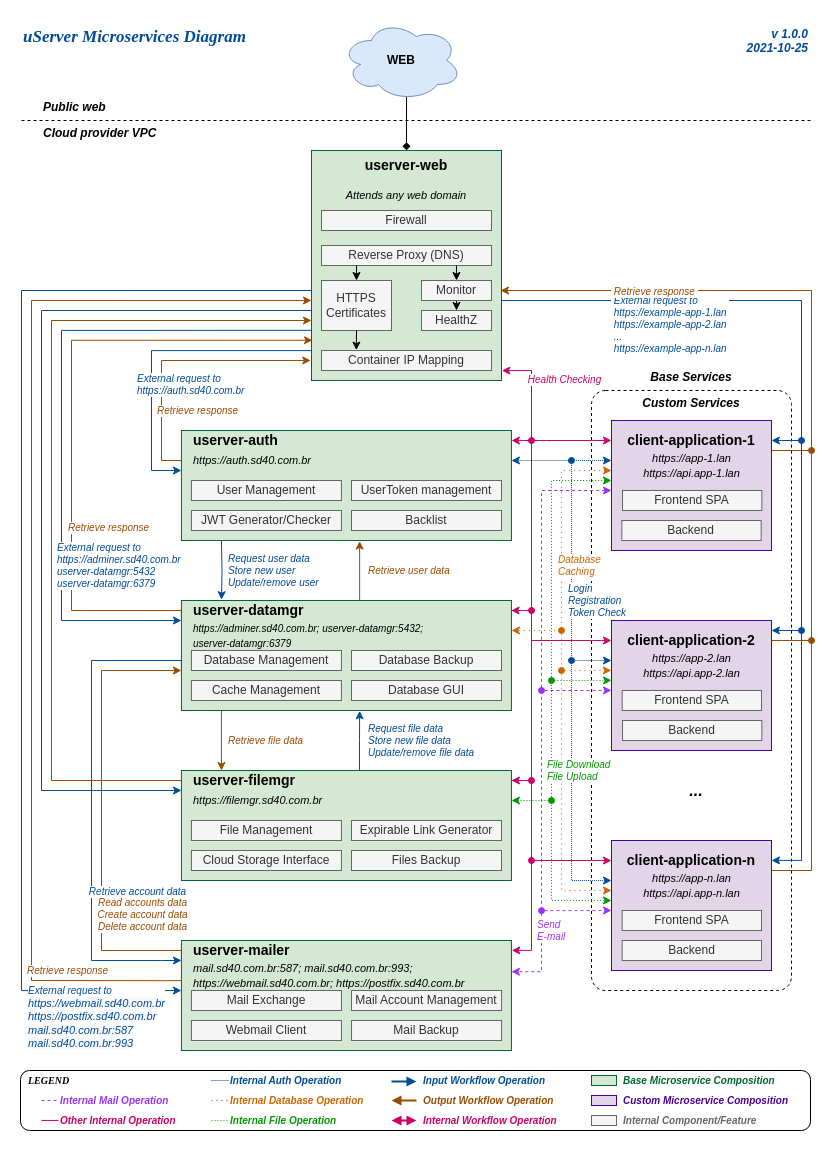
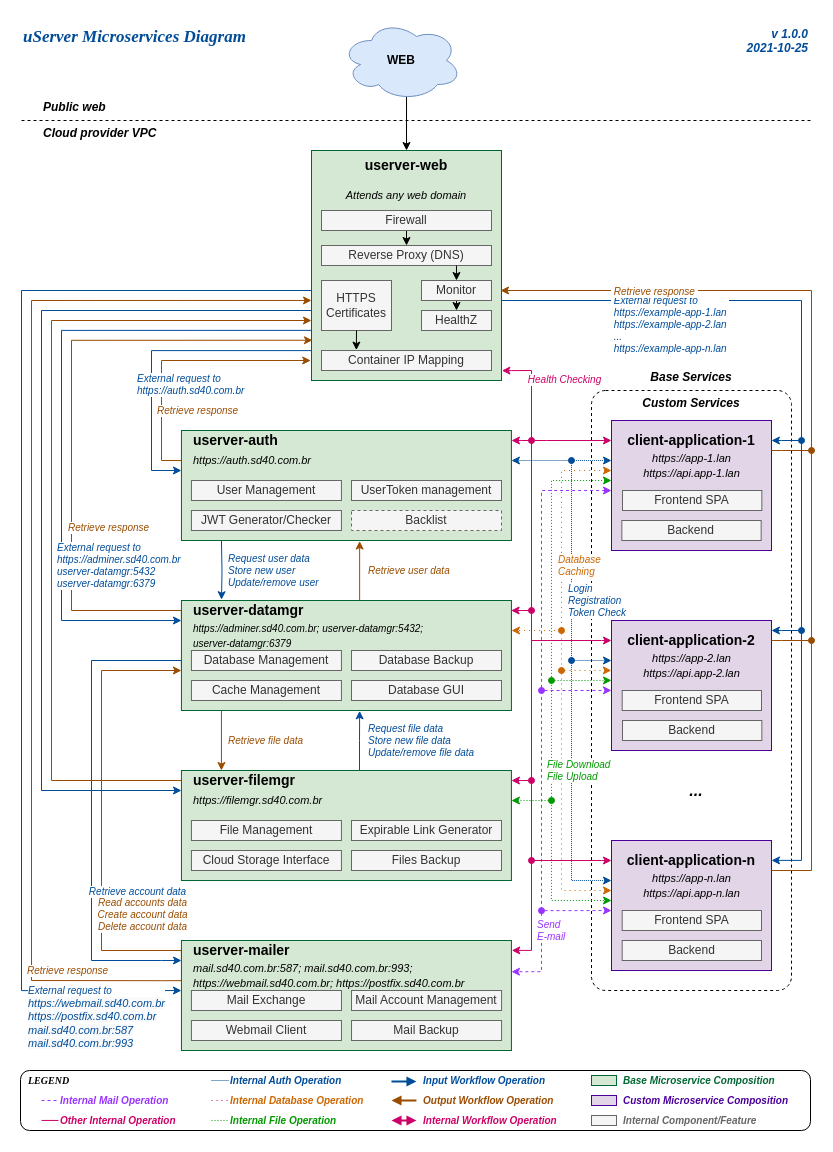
(407, 141) -> (407, 142)
none -> (407, 235)
(357, 270) -> none
(427, 521) -> (427, 521)
